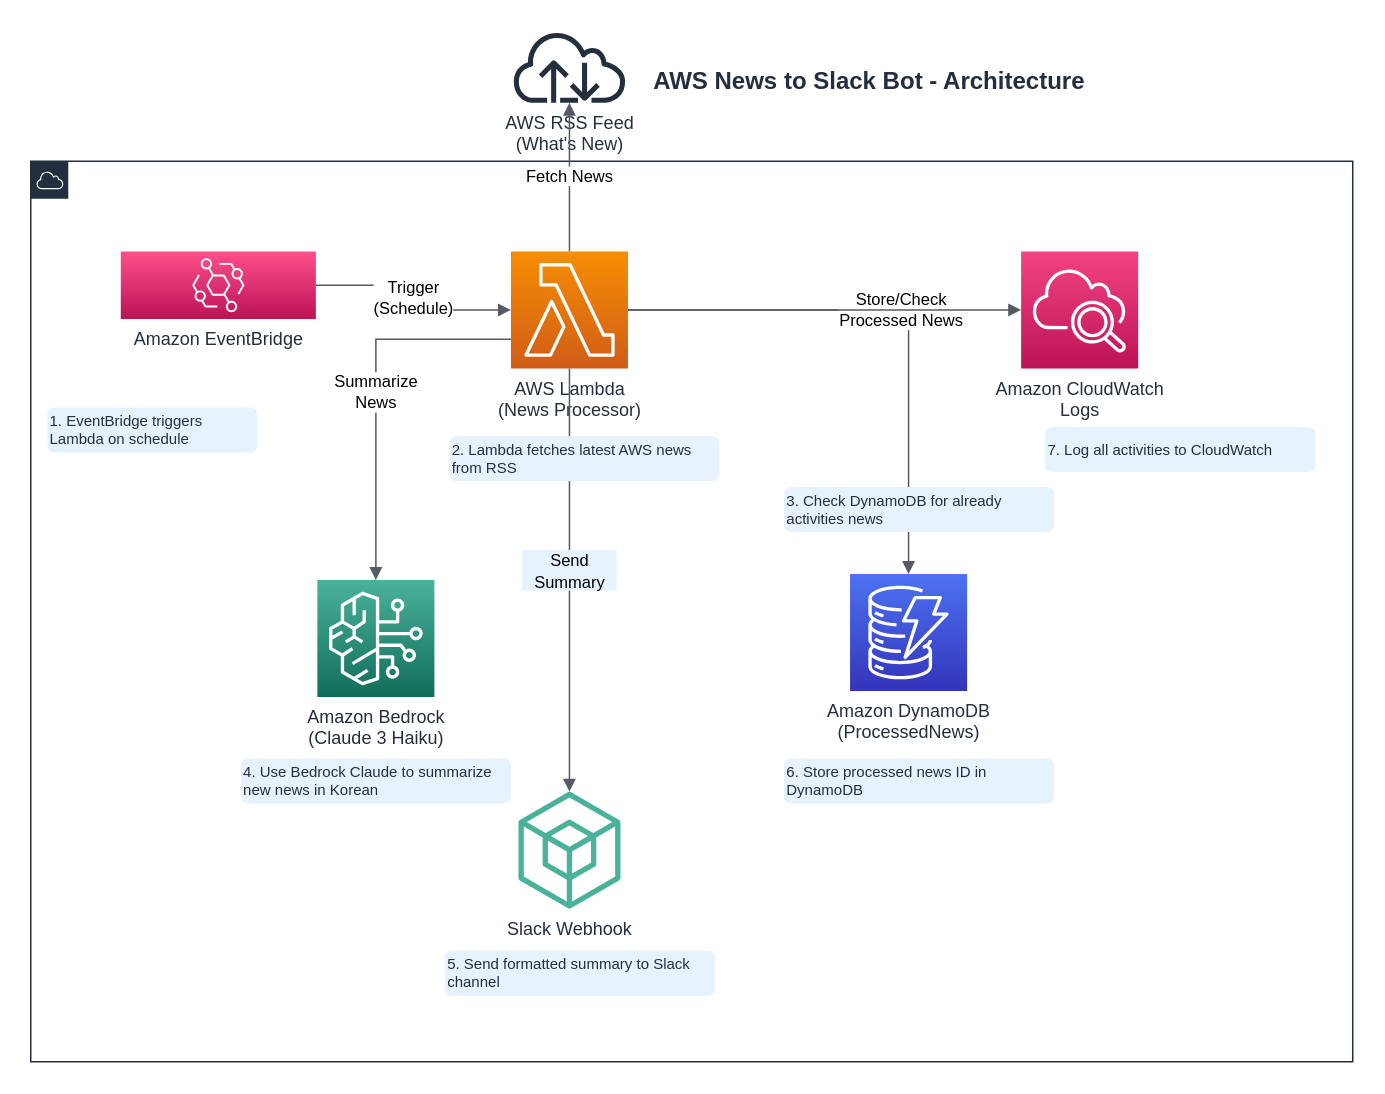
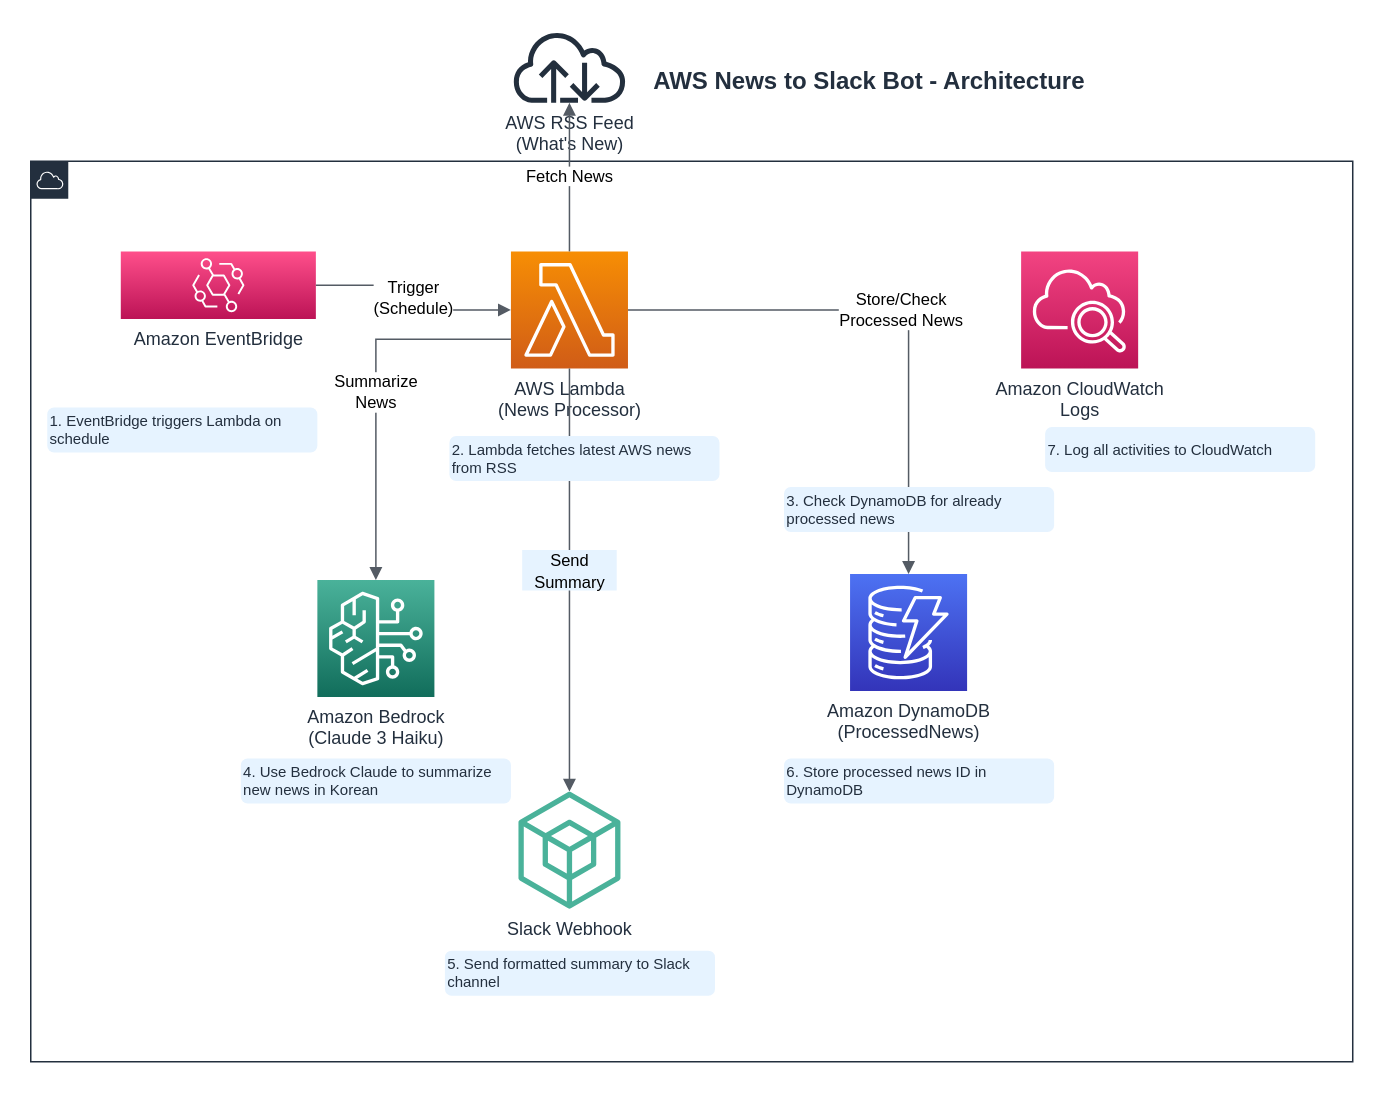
(959, 310) -> none
(152, 430) -> (182, 430)
(920, 509) -> (920, 509)
